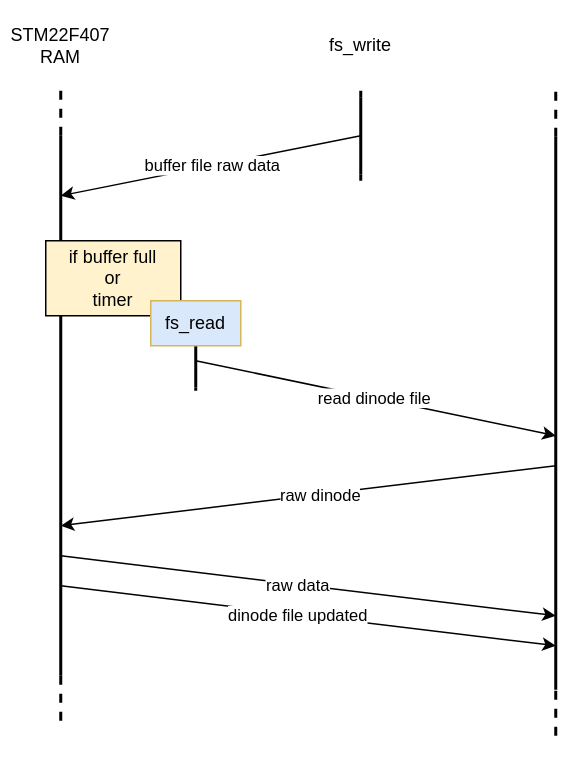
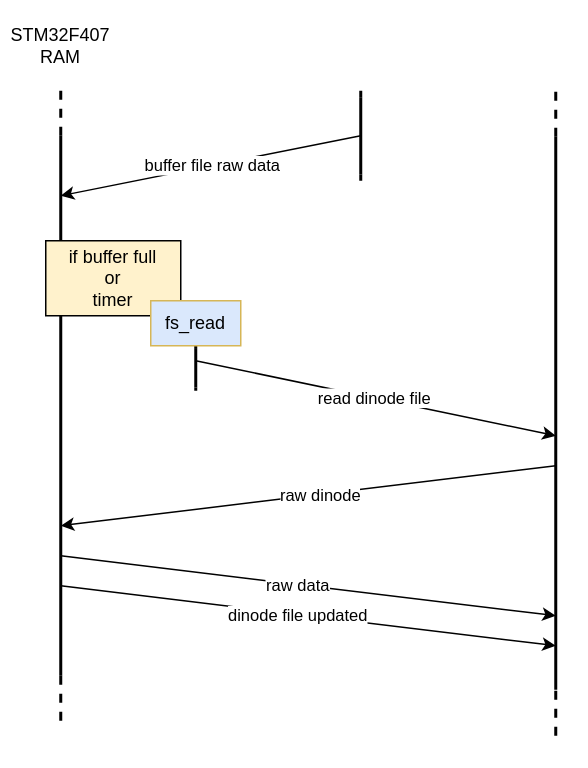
(61, 46) -> (61, 46)
(361, 46) -> none
